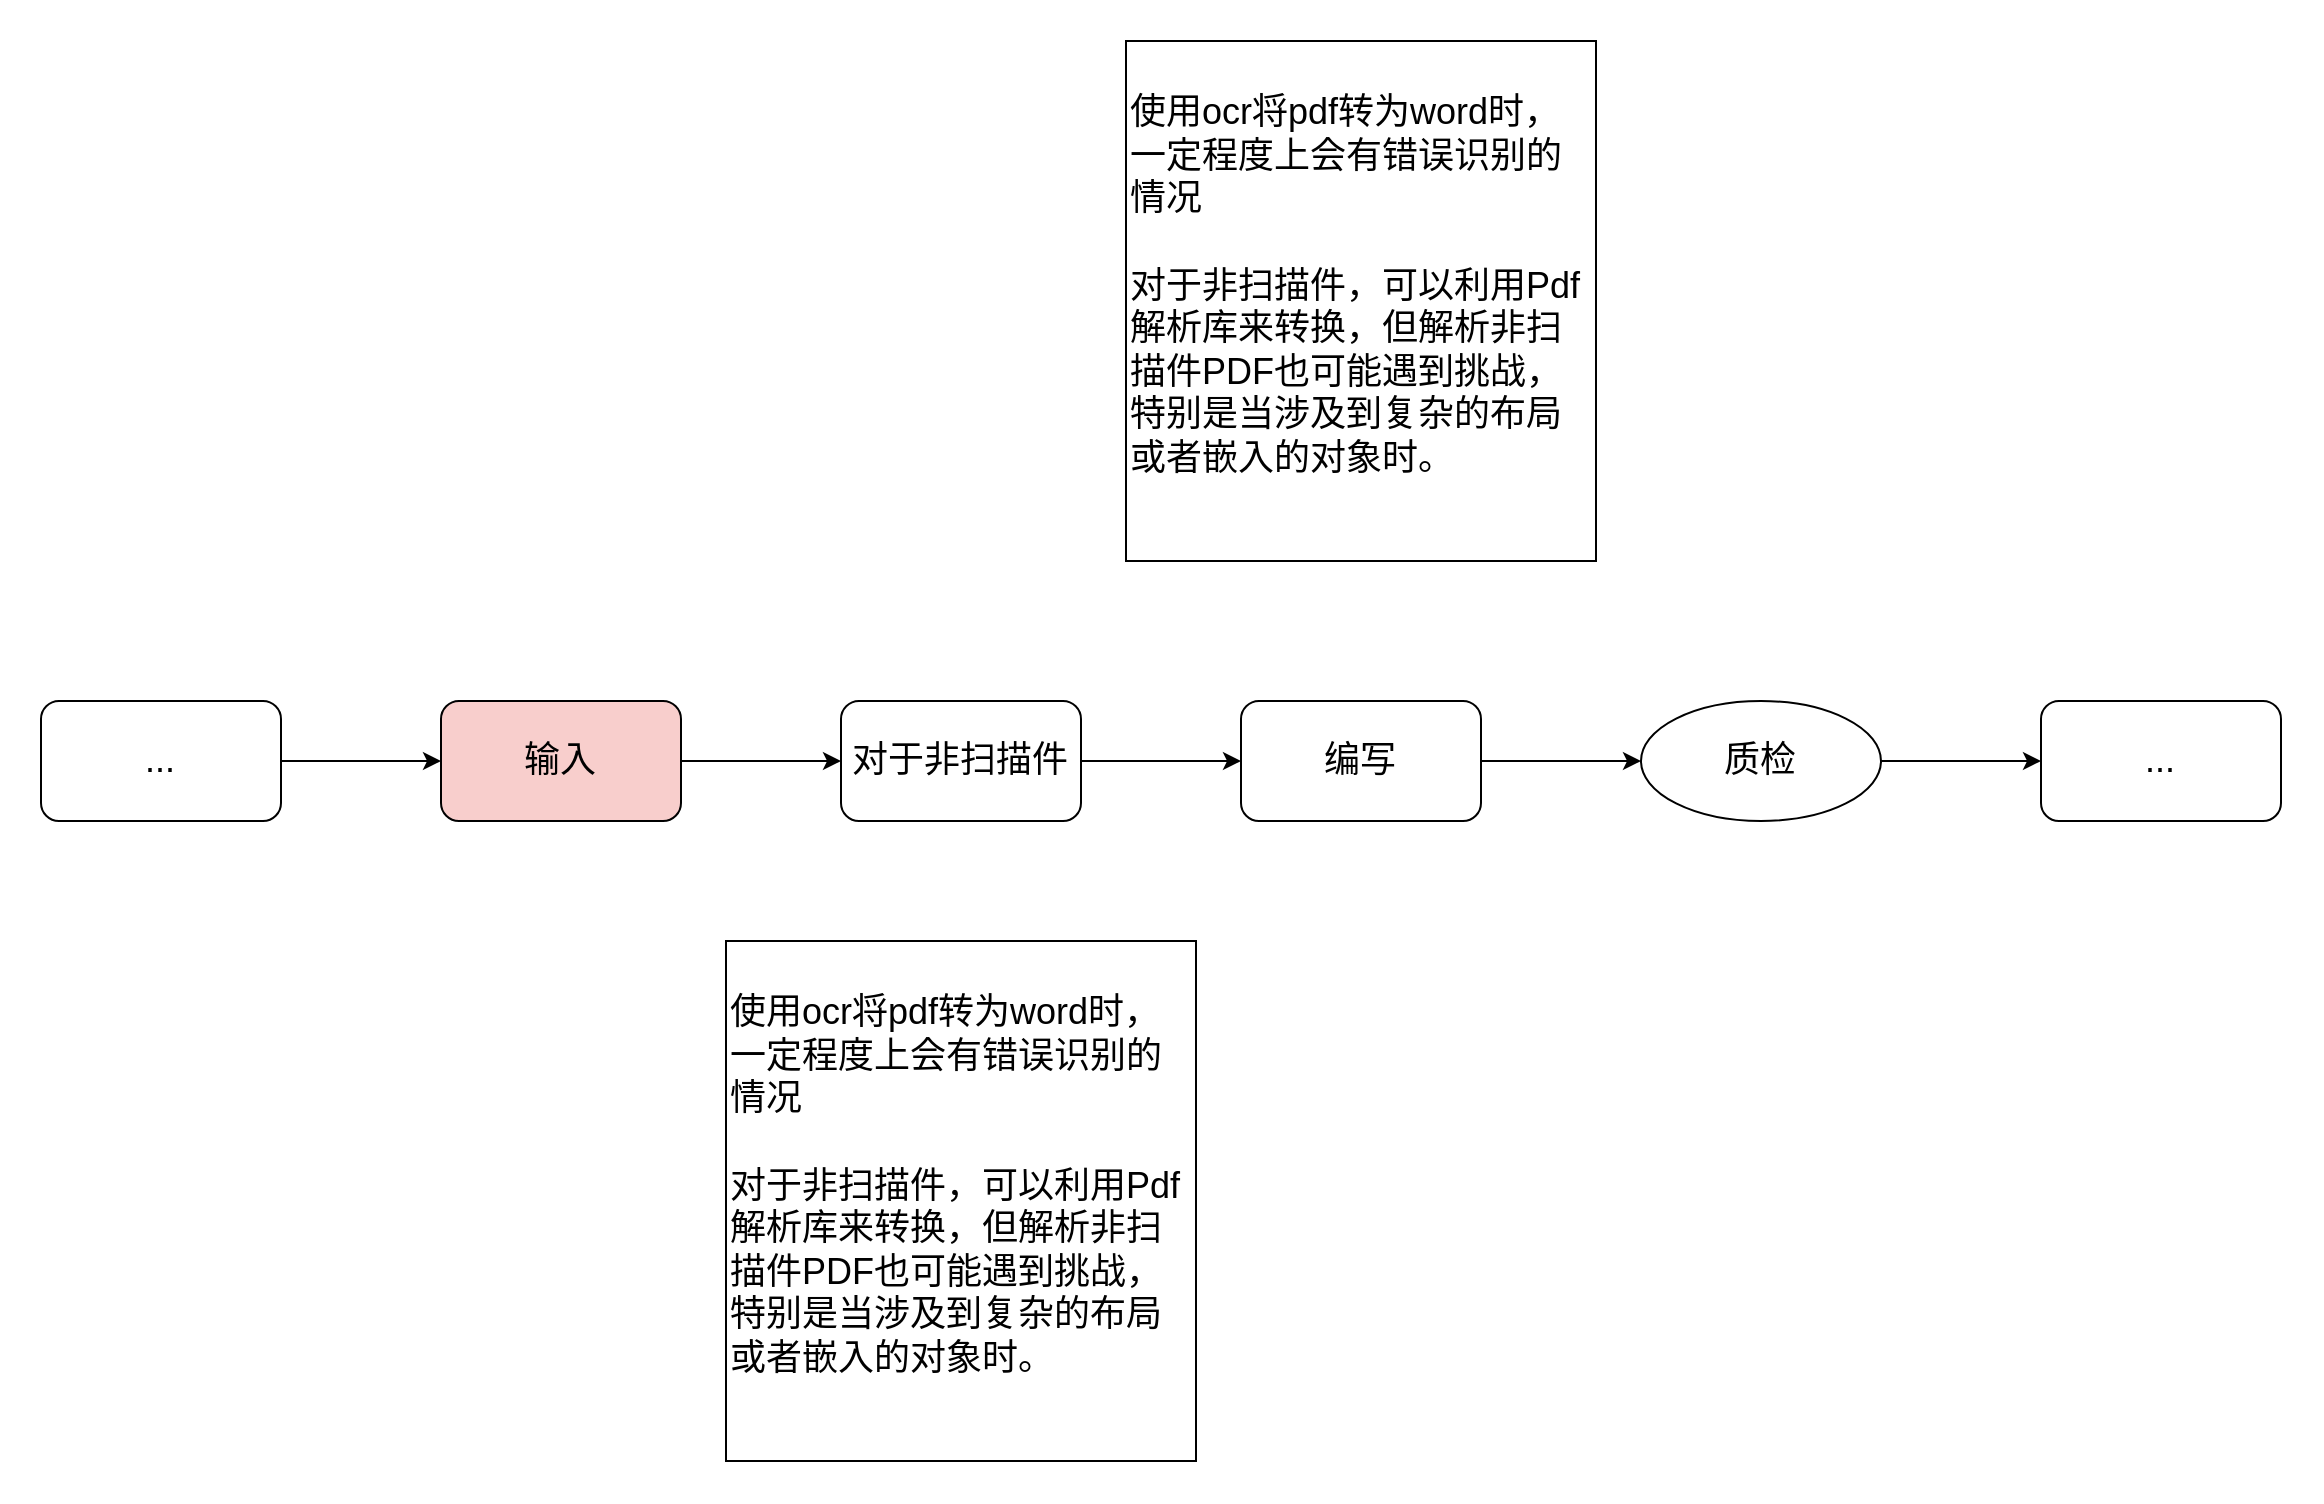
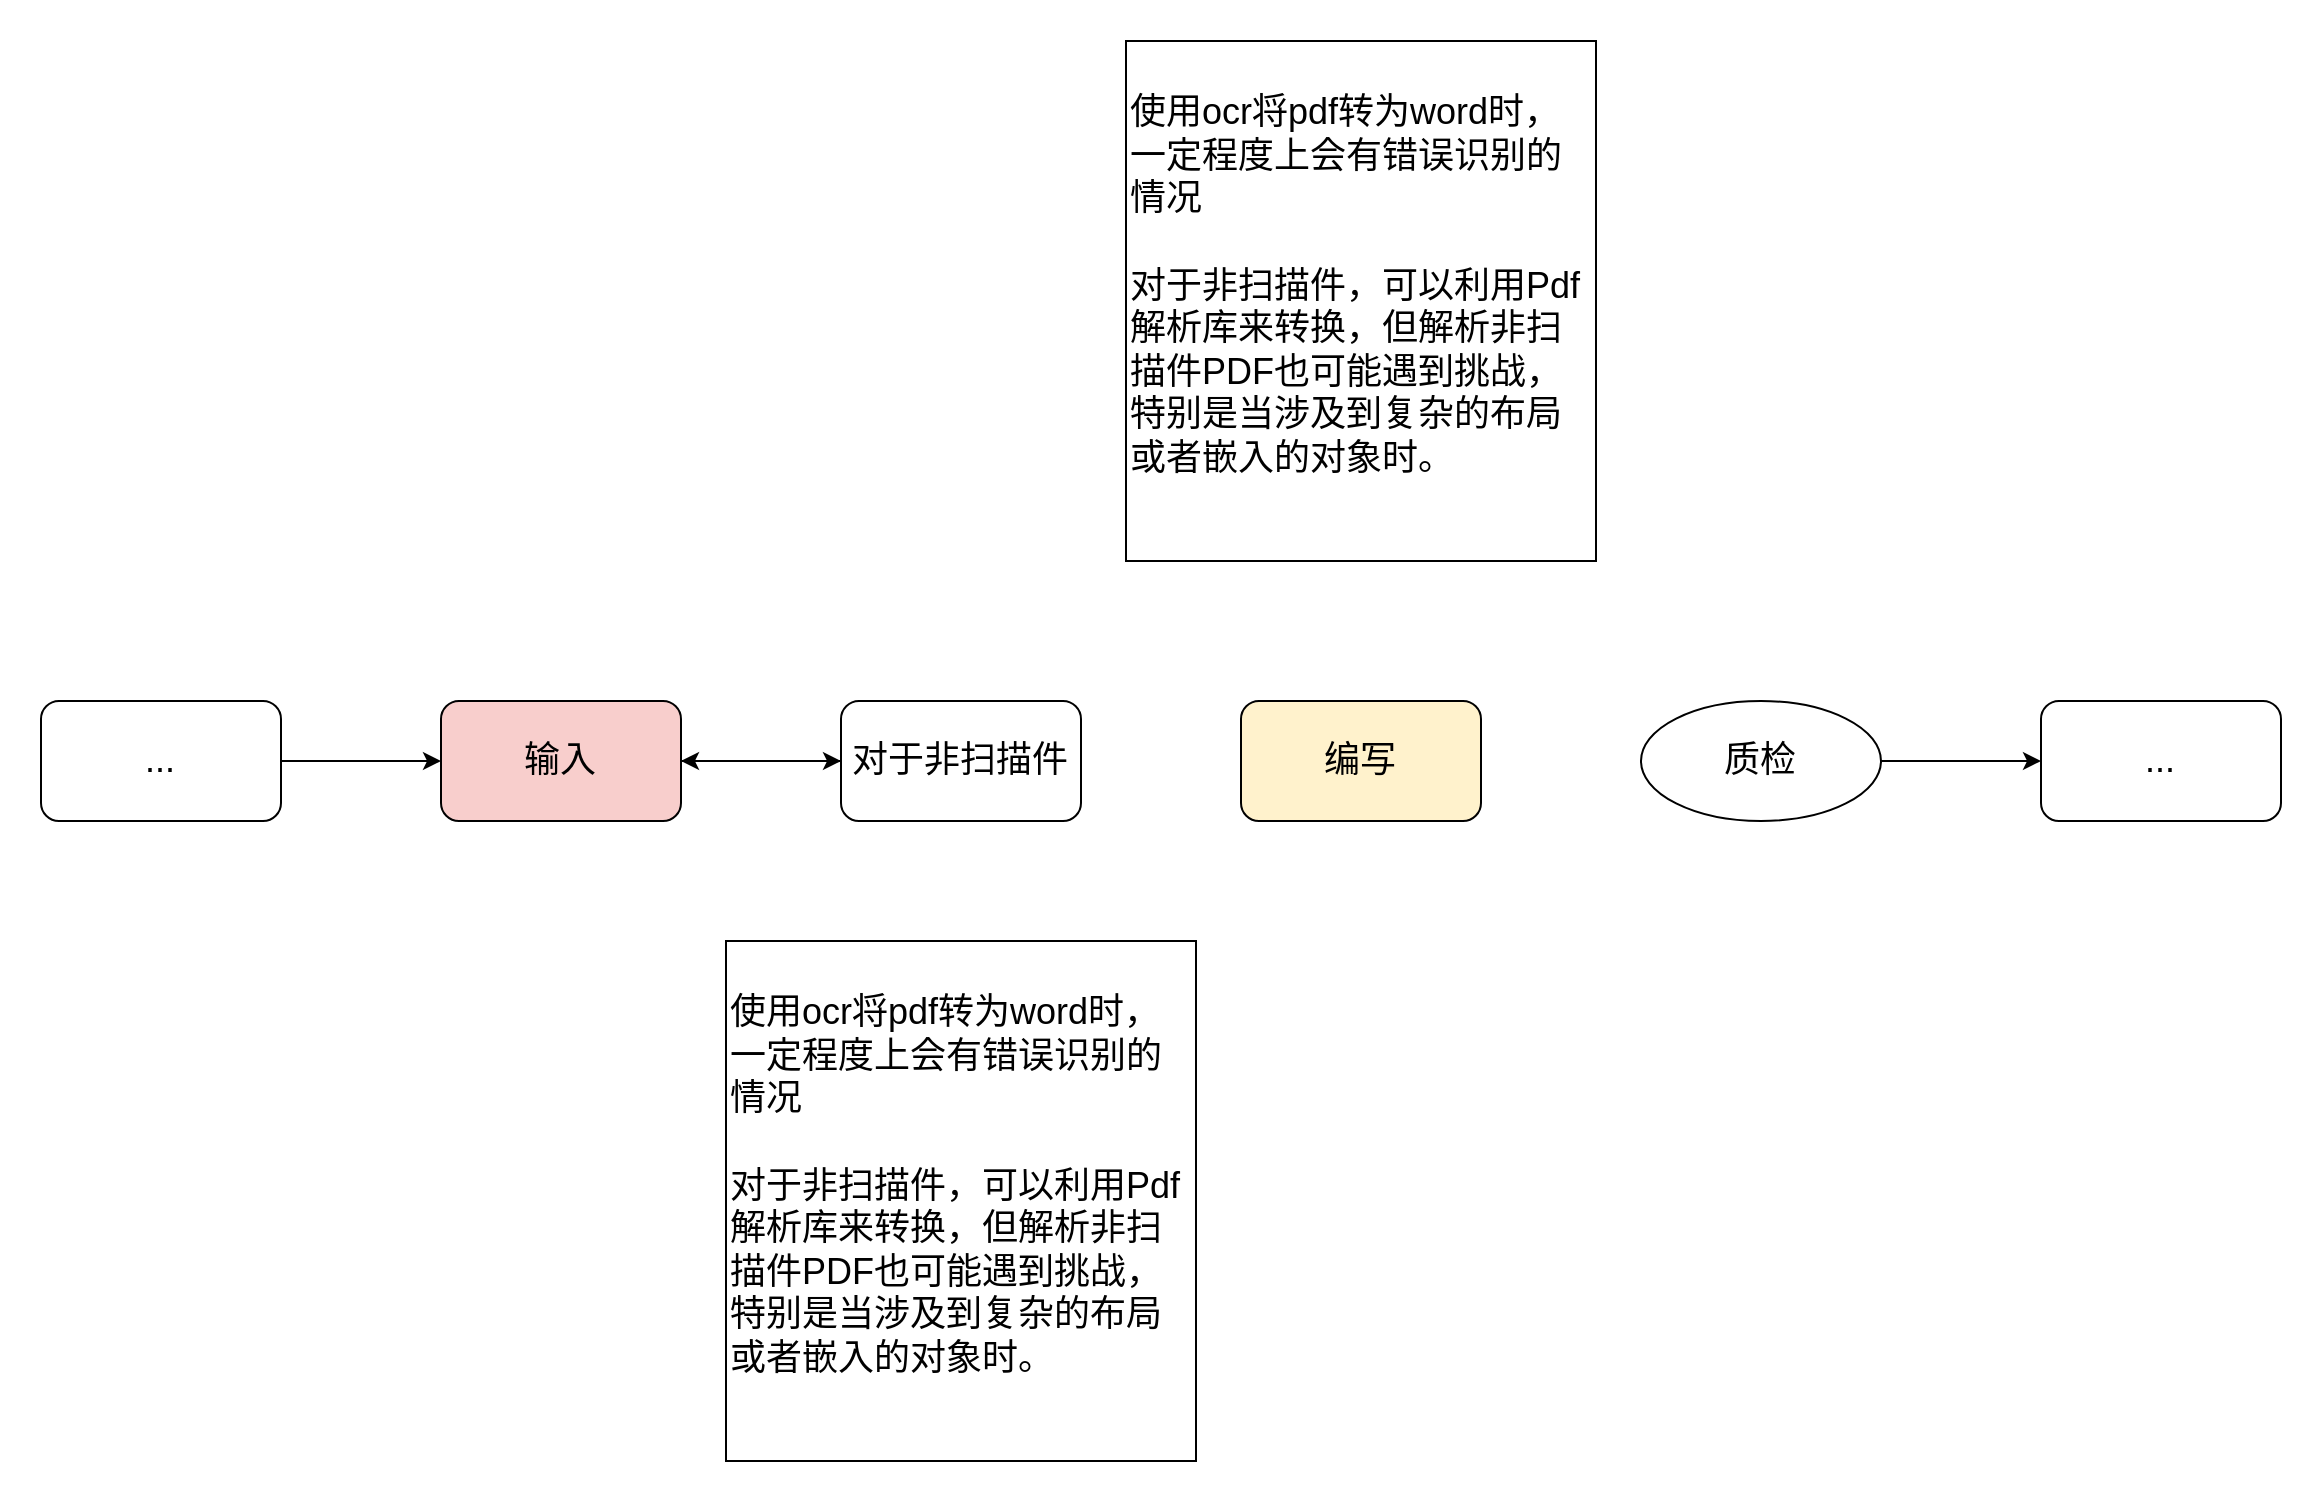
(1154, 761) -> (839, 761)
(1361, 761) -> (1361, 761)
(1554, 761) -> none
